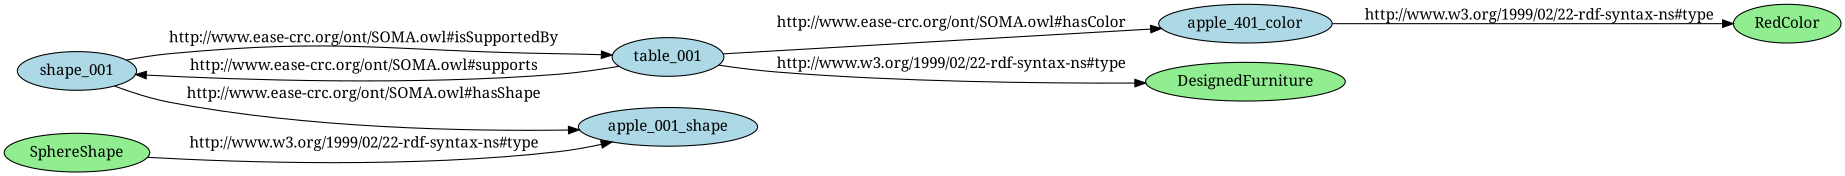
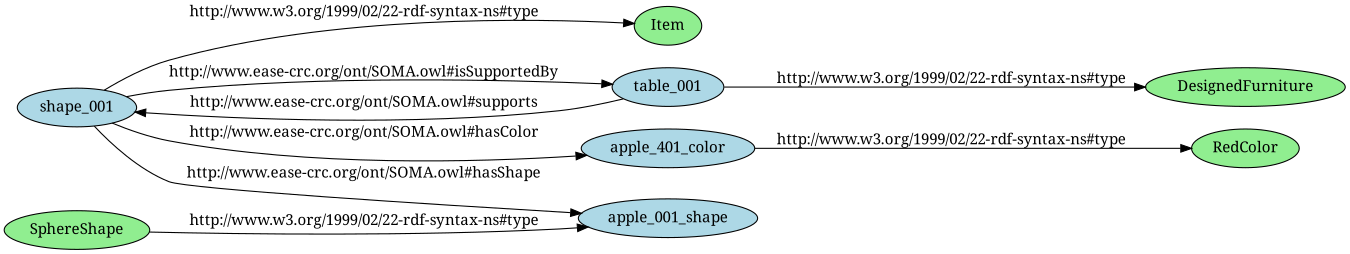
none -> (668, 26)
(937, 41) -> (342, 159)
